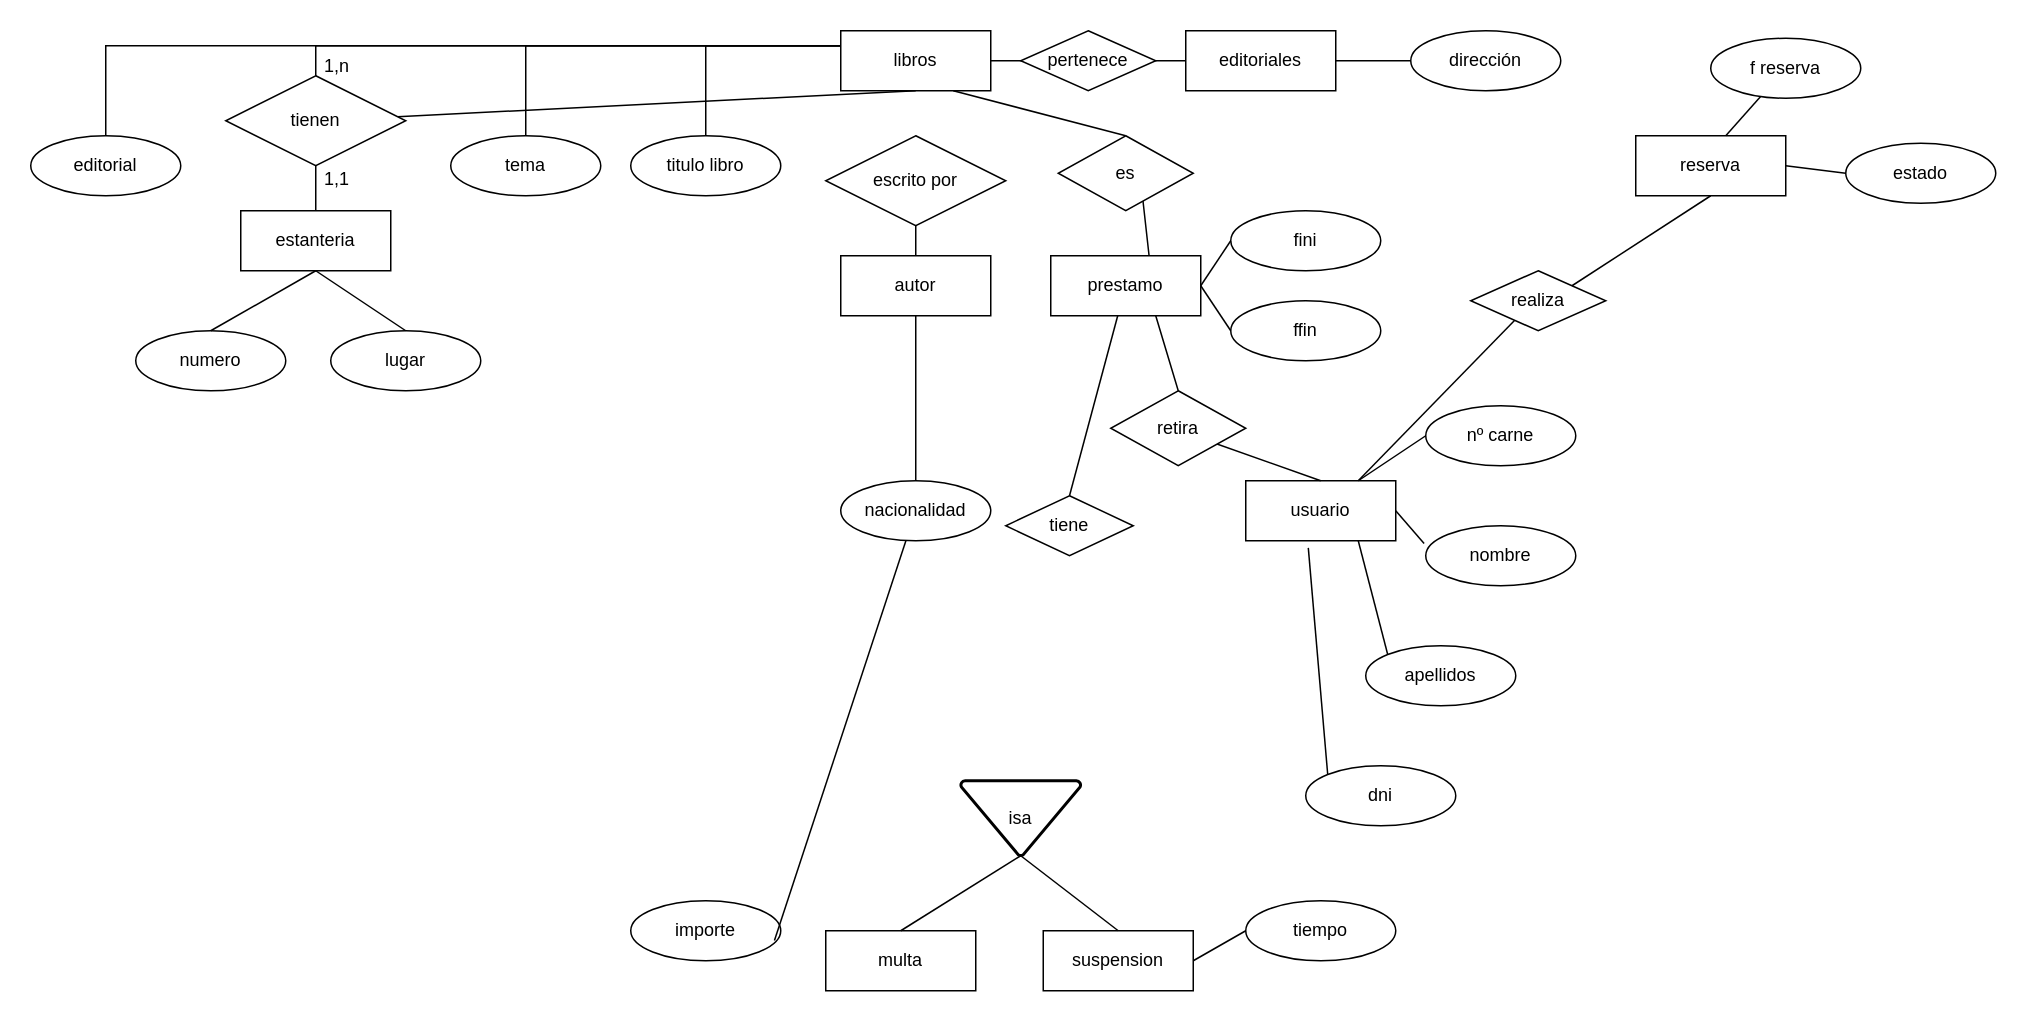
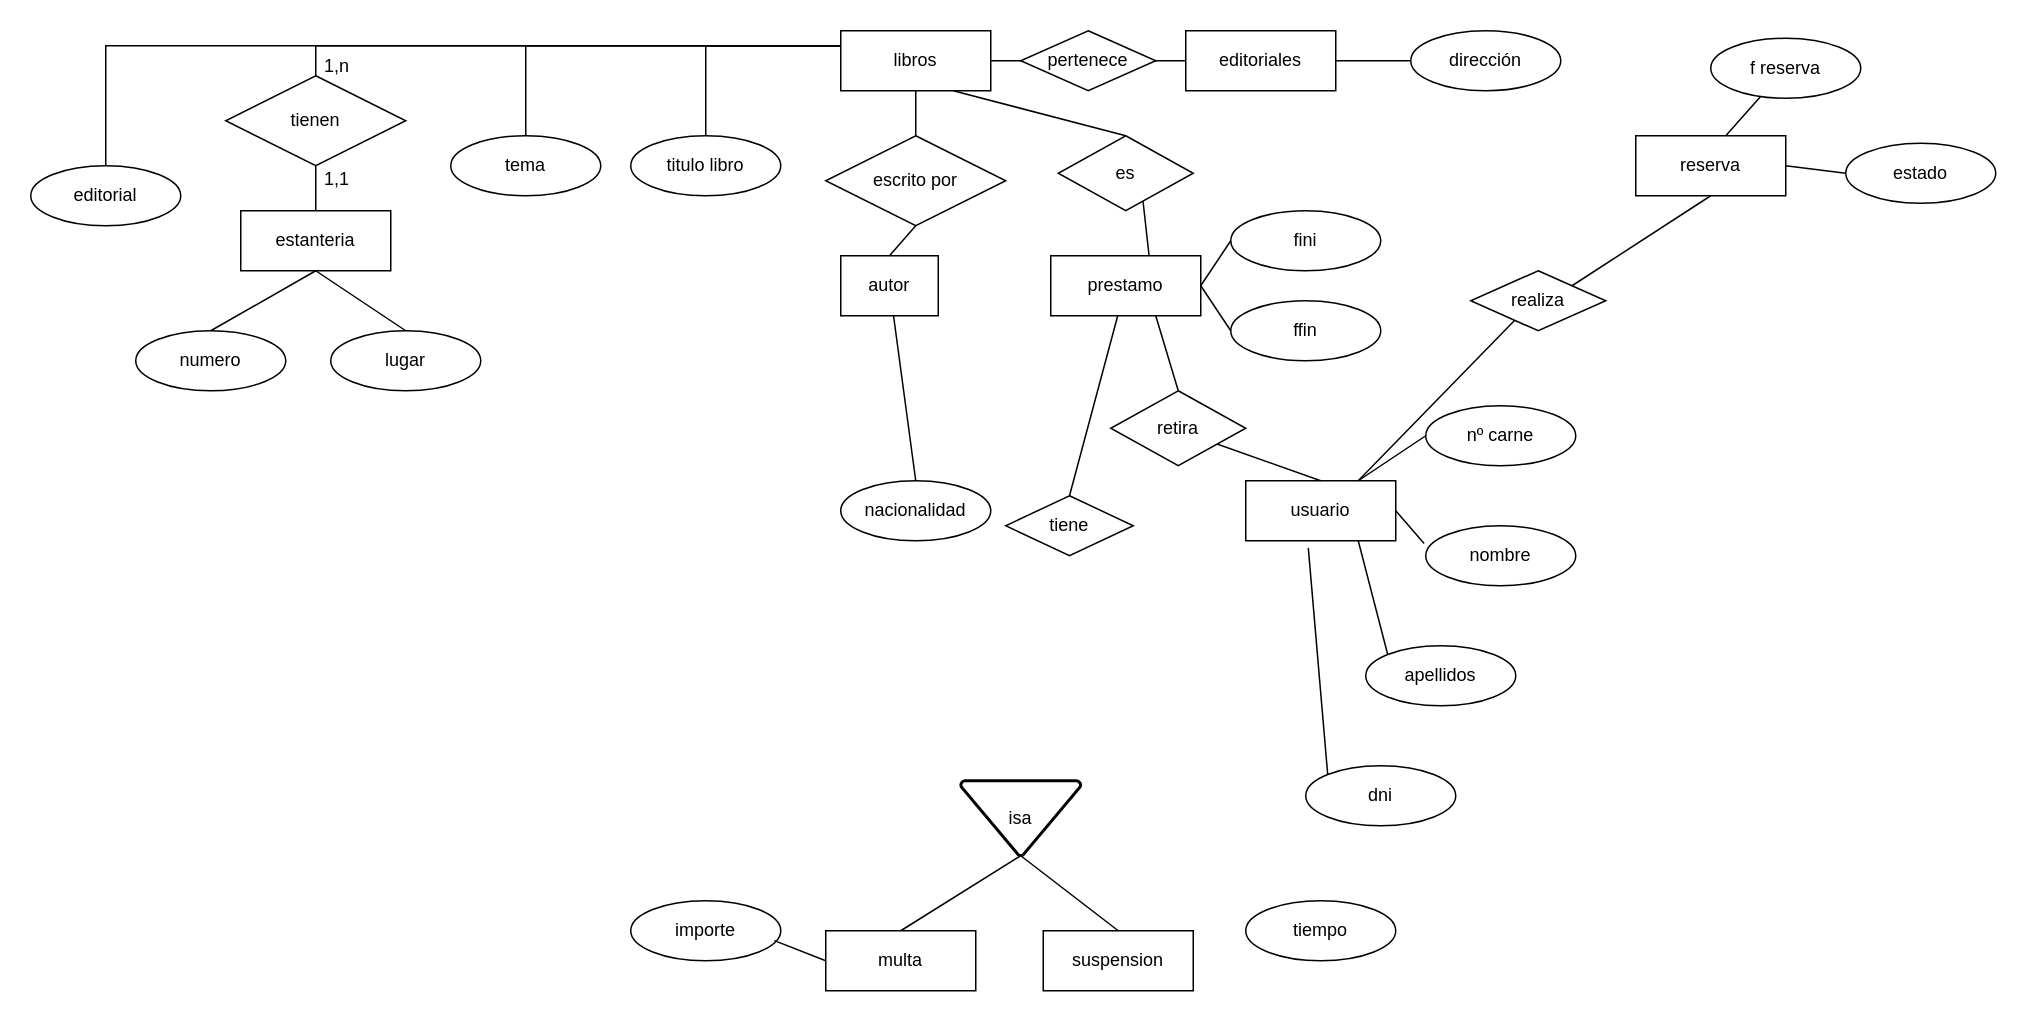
(648, 104) -> (916, 112)
(106, 166) -> (106, 196)
(916, 286) -> (890, 286)
(840, 741) -> (800, 950)
(1220, 946) -> none
